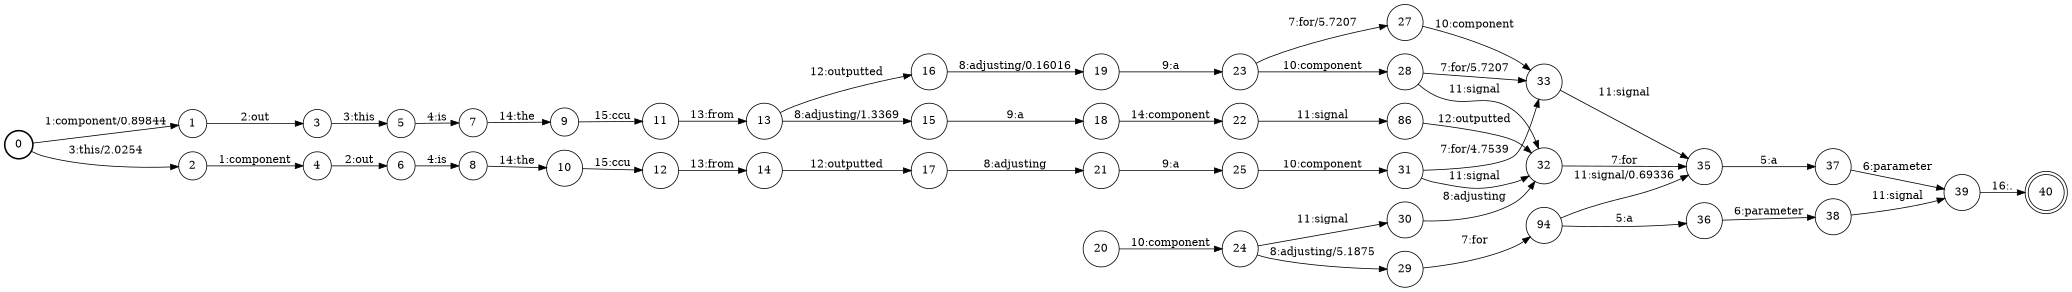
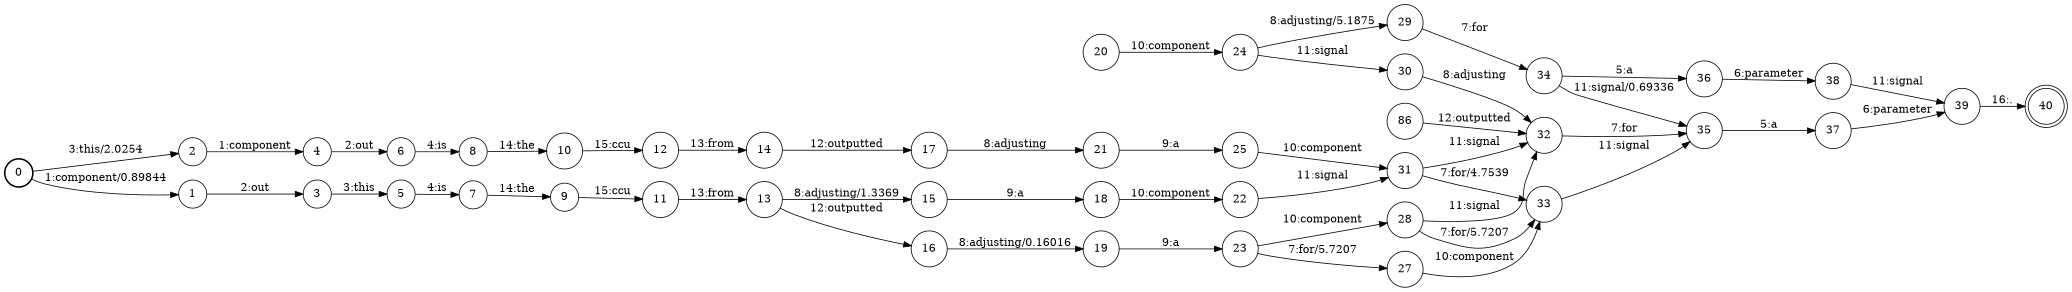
(1171, 115) -> (1171, 194)
(1319, 121) -> (1320, 192)
(1544, 225) -> (1544, 76)
